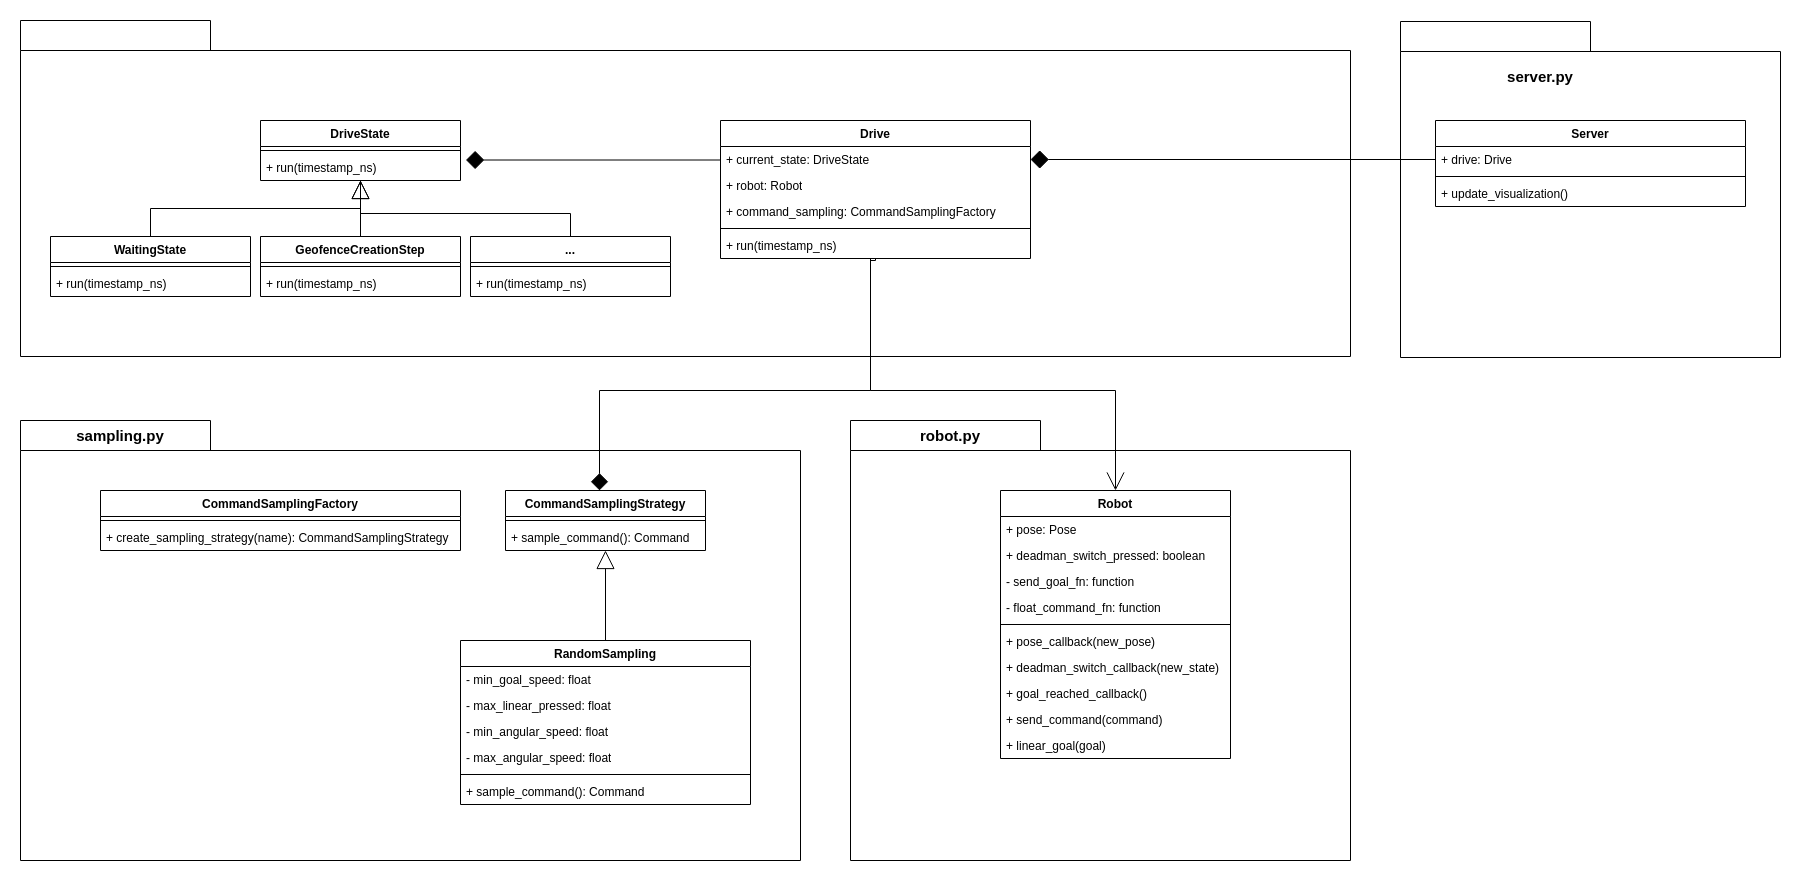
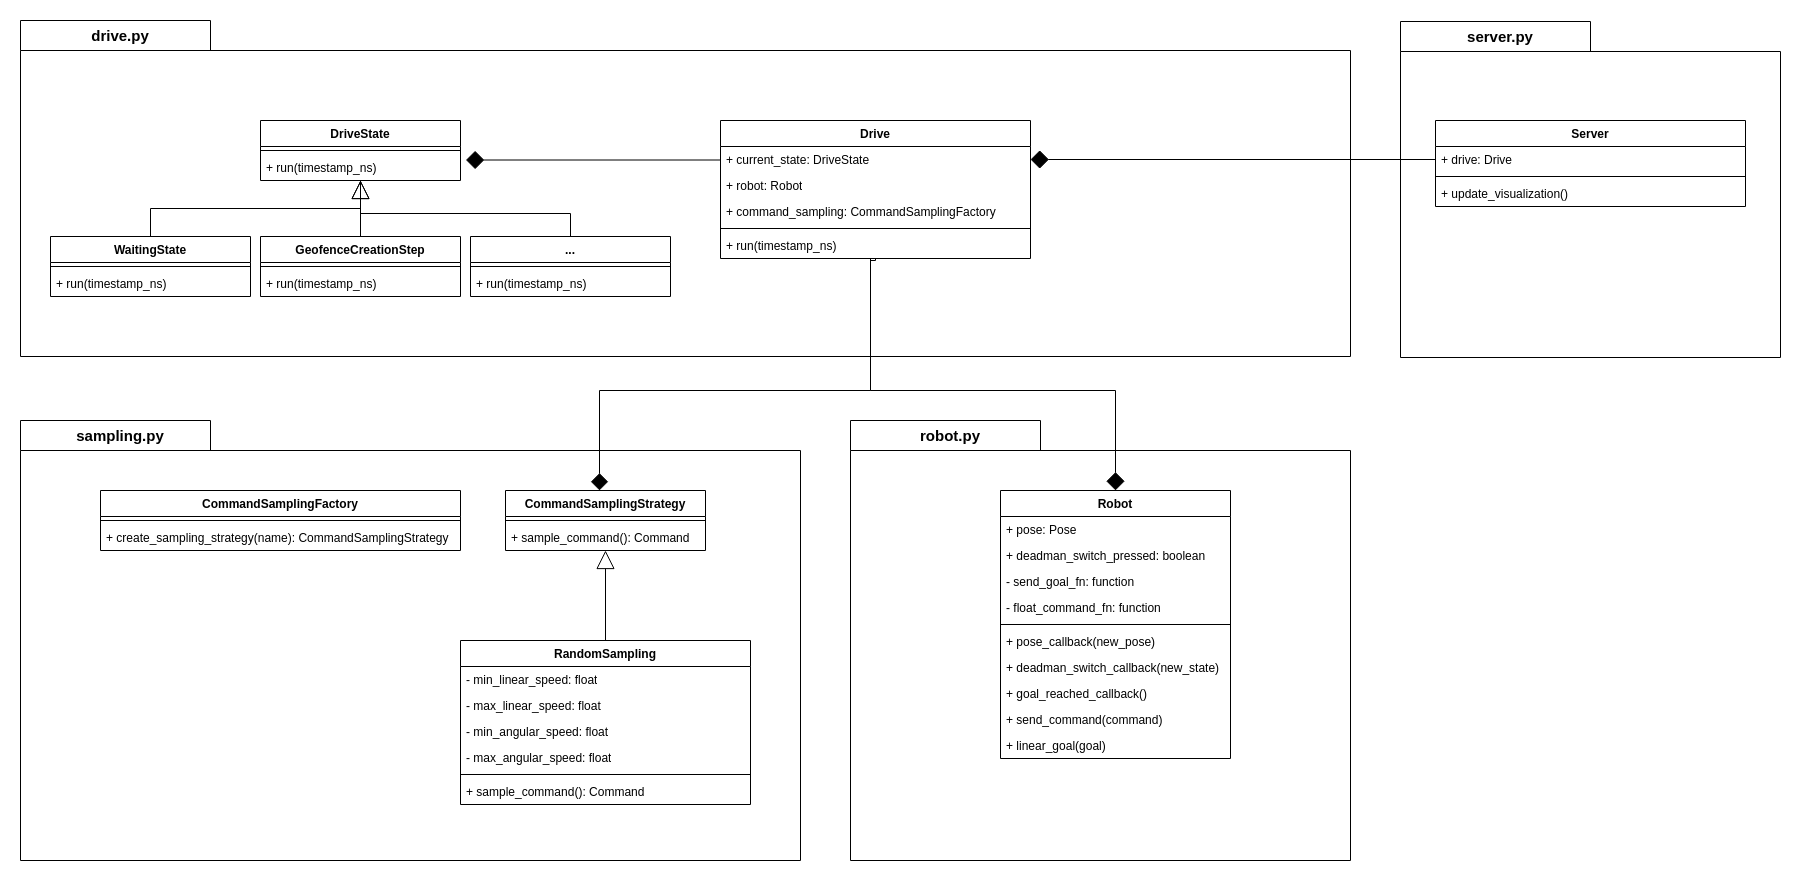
none -> (121, 36)
(1541, 77) -> (1501, 37)
(1116, 479) -> (1116, 472)
(534, 681) -> (540, 681)
(548, 707) -> (541, 707)
